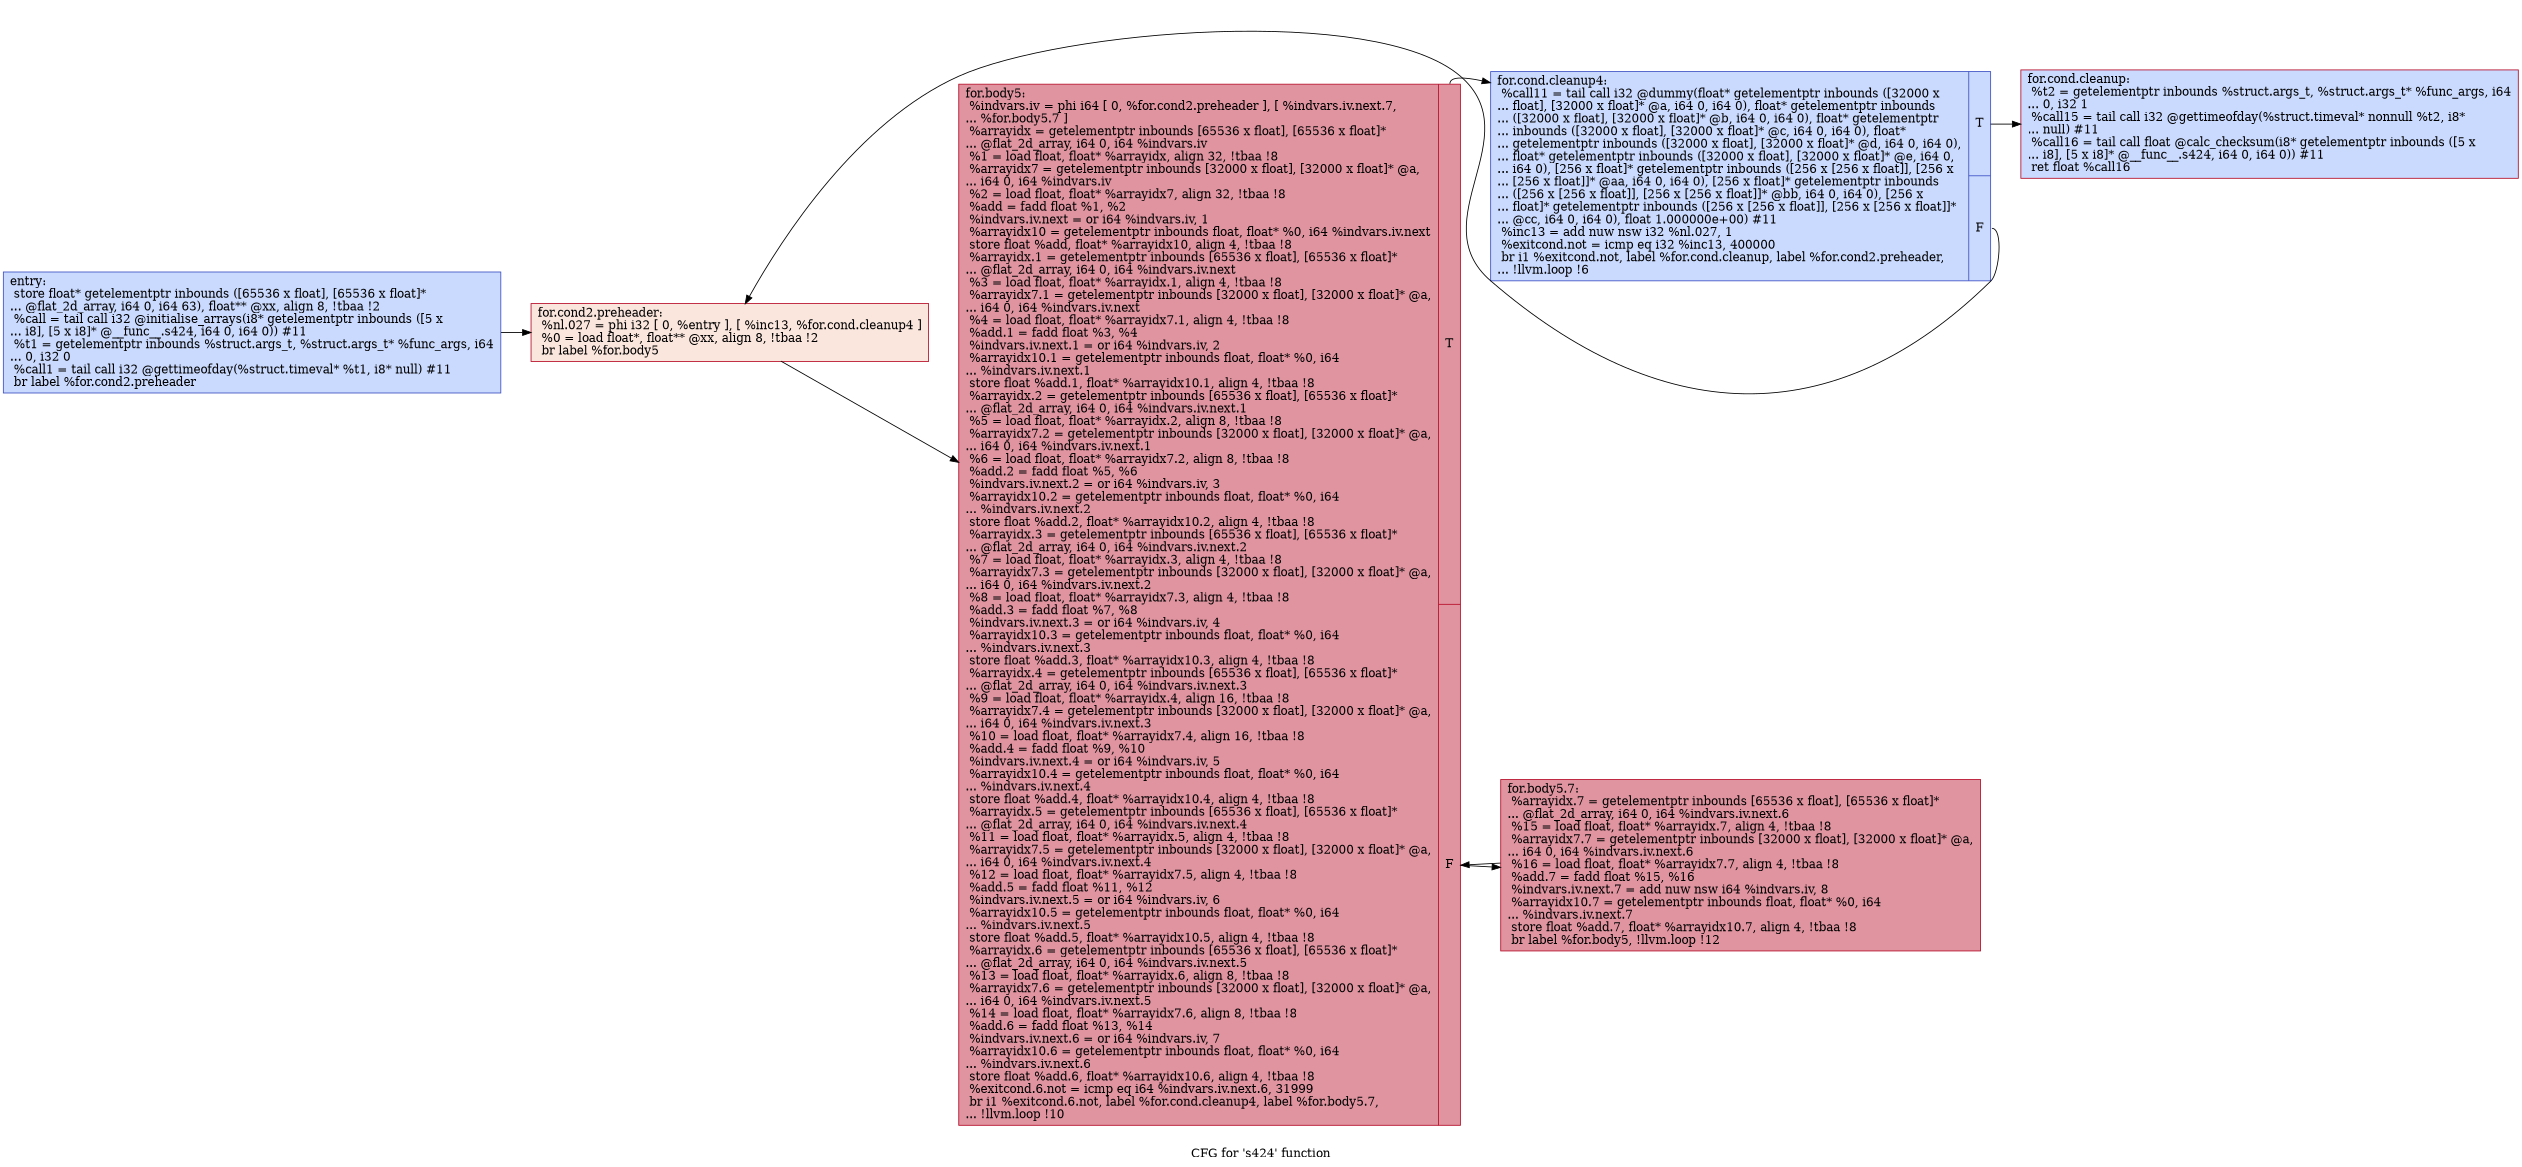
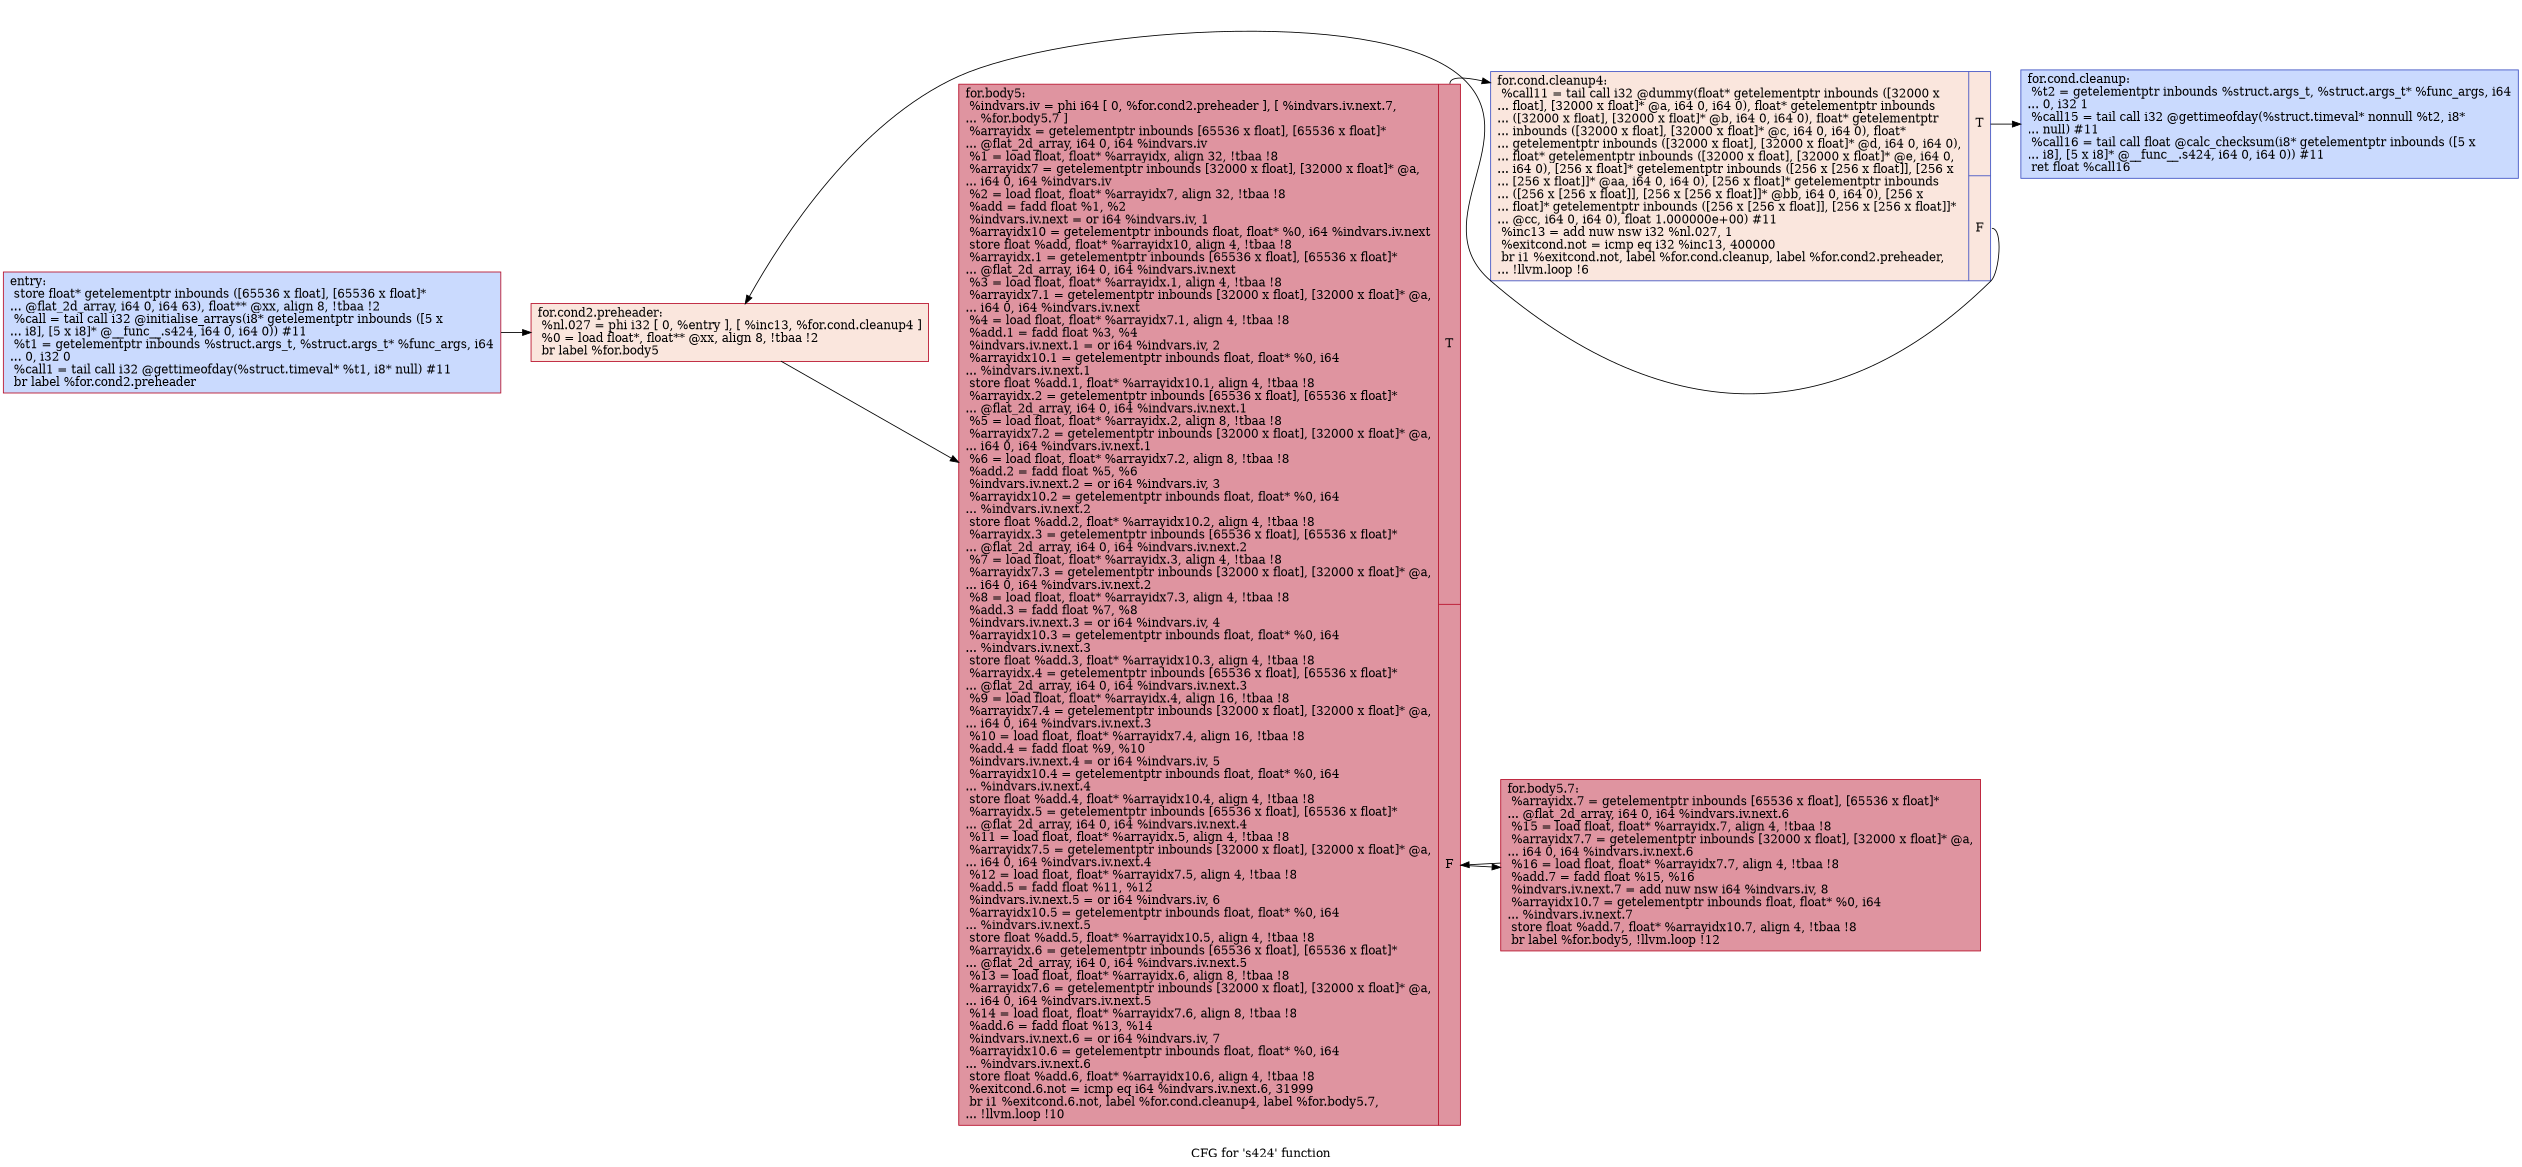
(2270, 124) -> (2270, 124)
(1741, 176) -> (1741, 176)
(252, 332) -> (252, 332)
